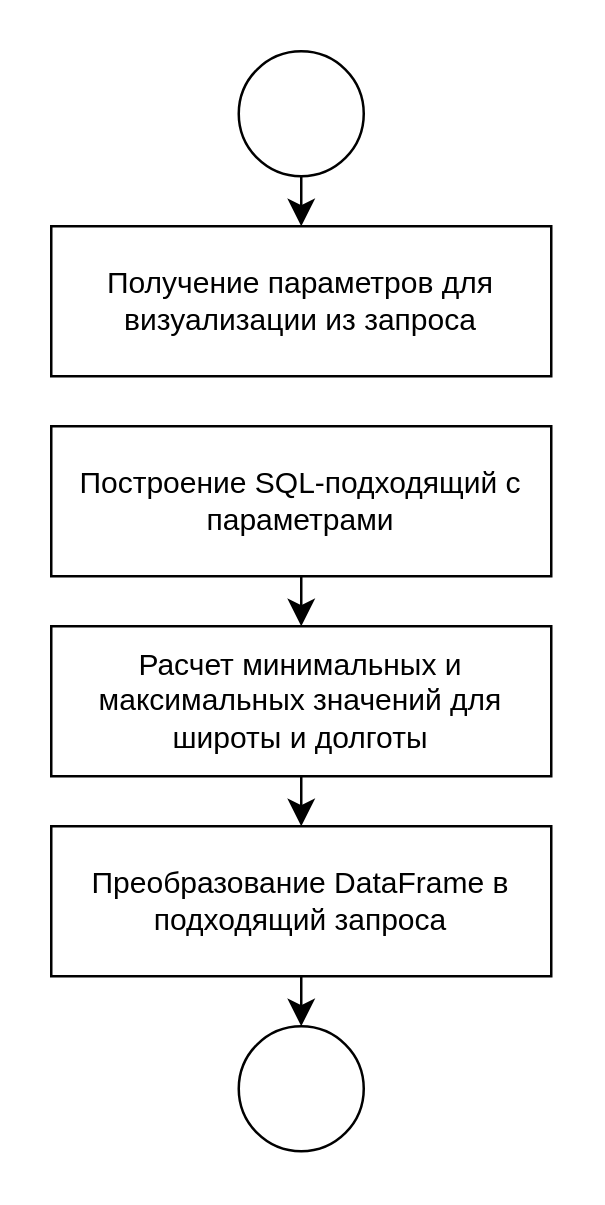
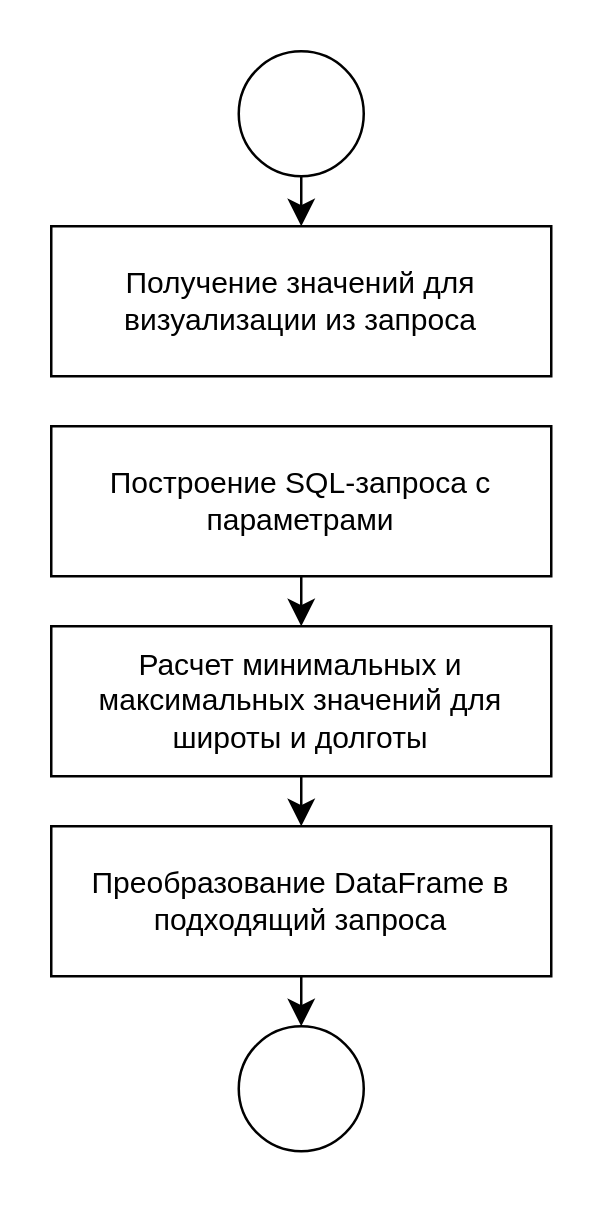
(301, 301) -> (301, 301)
(301, 501) -> (301, 501)
